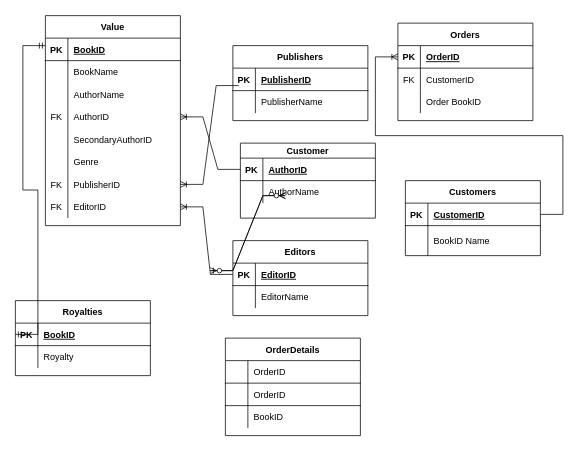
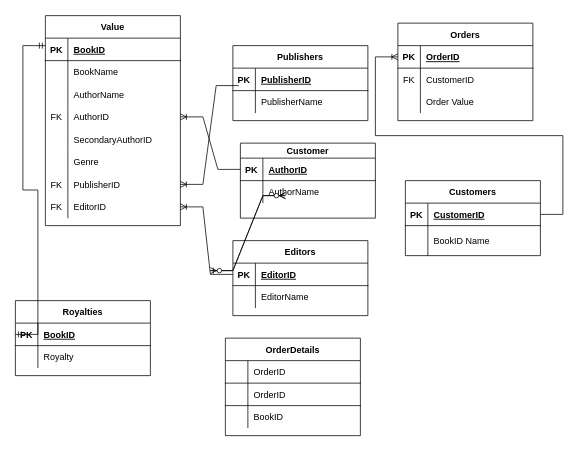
(455, 102) -> (451, 102)
